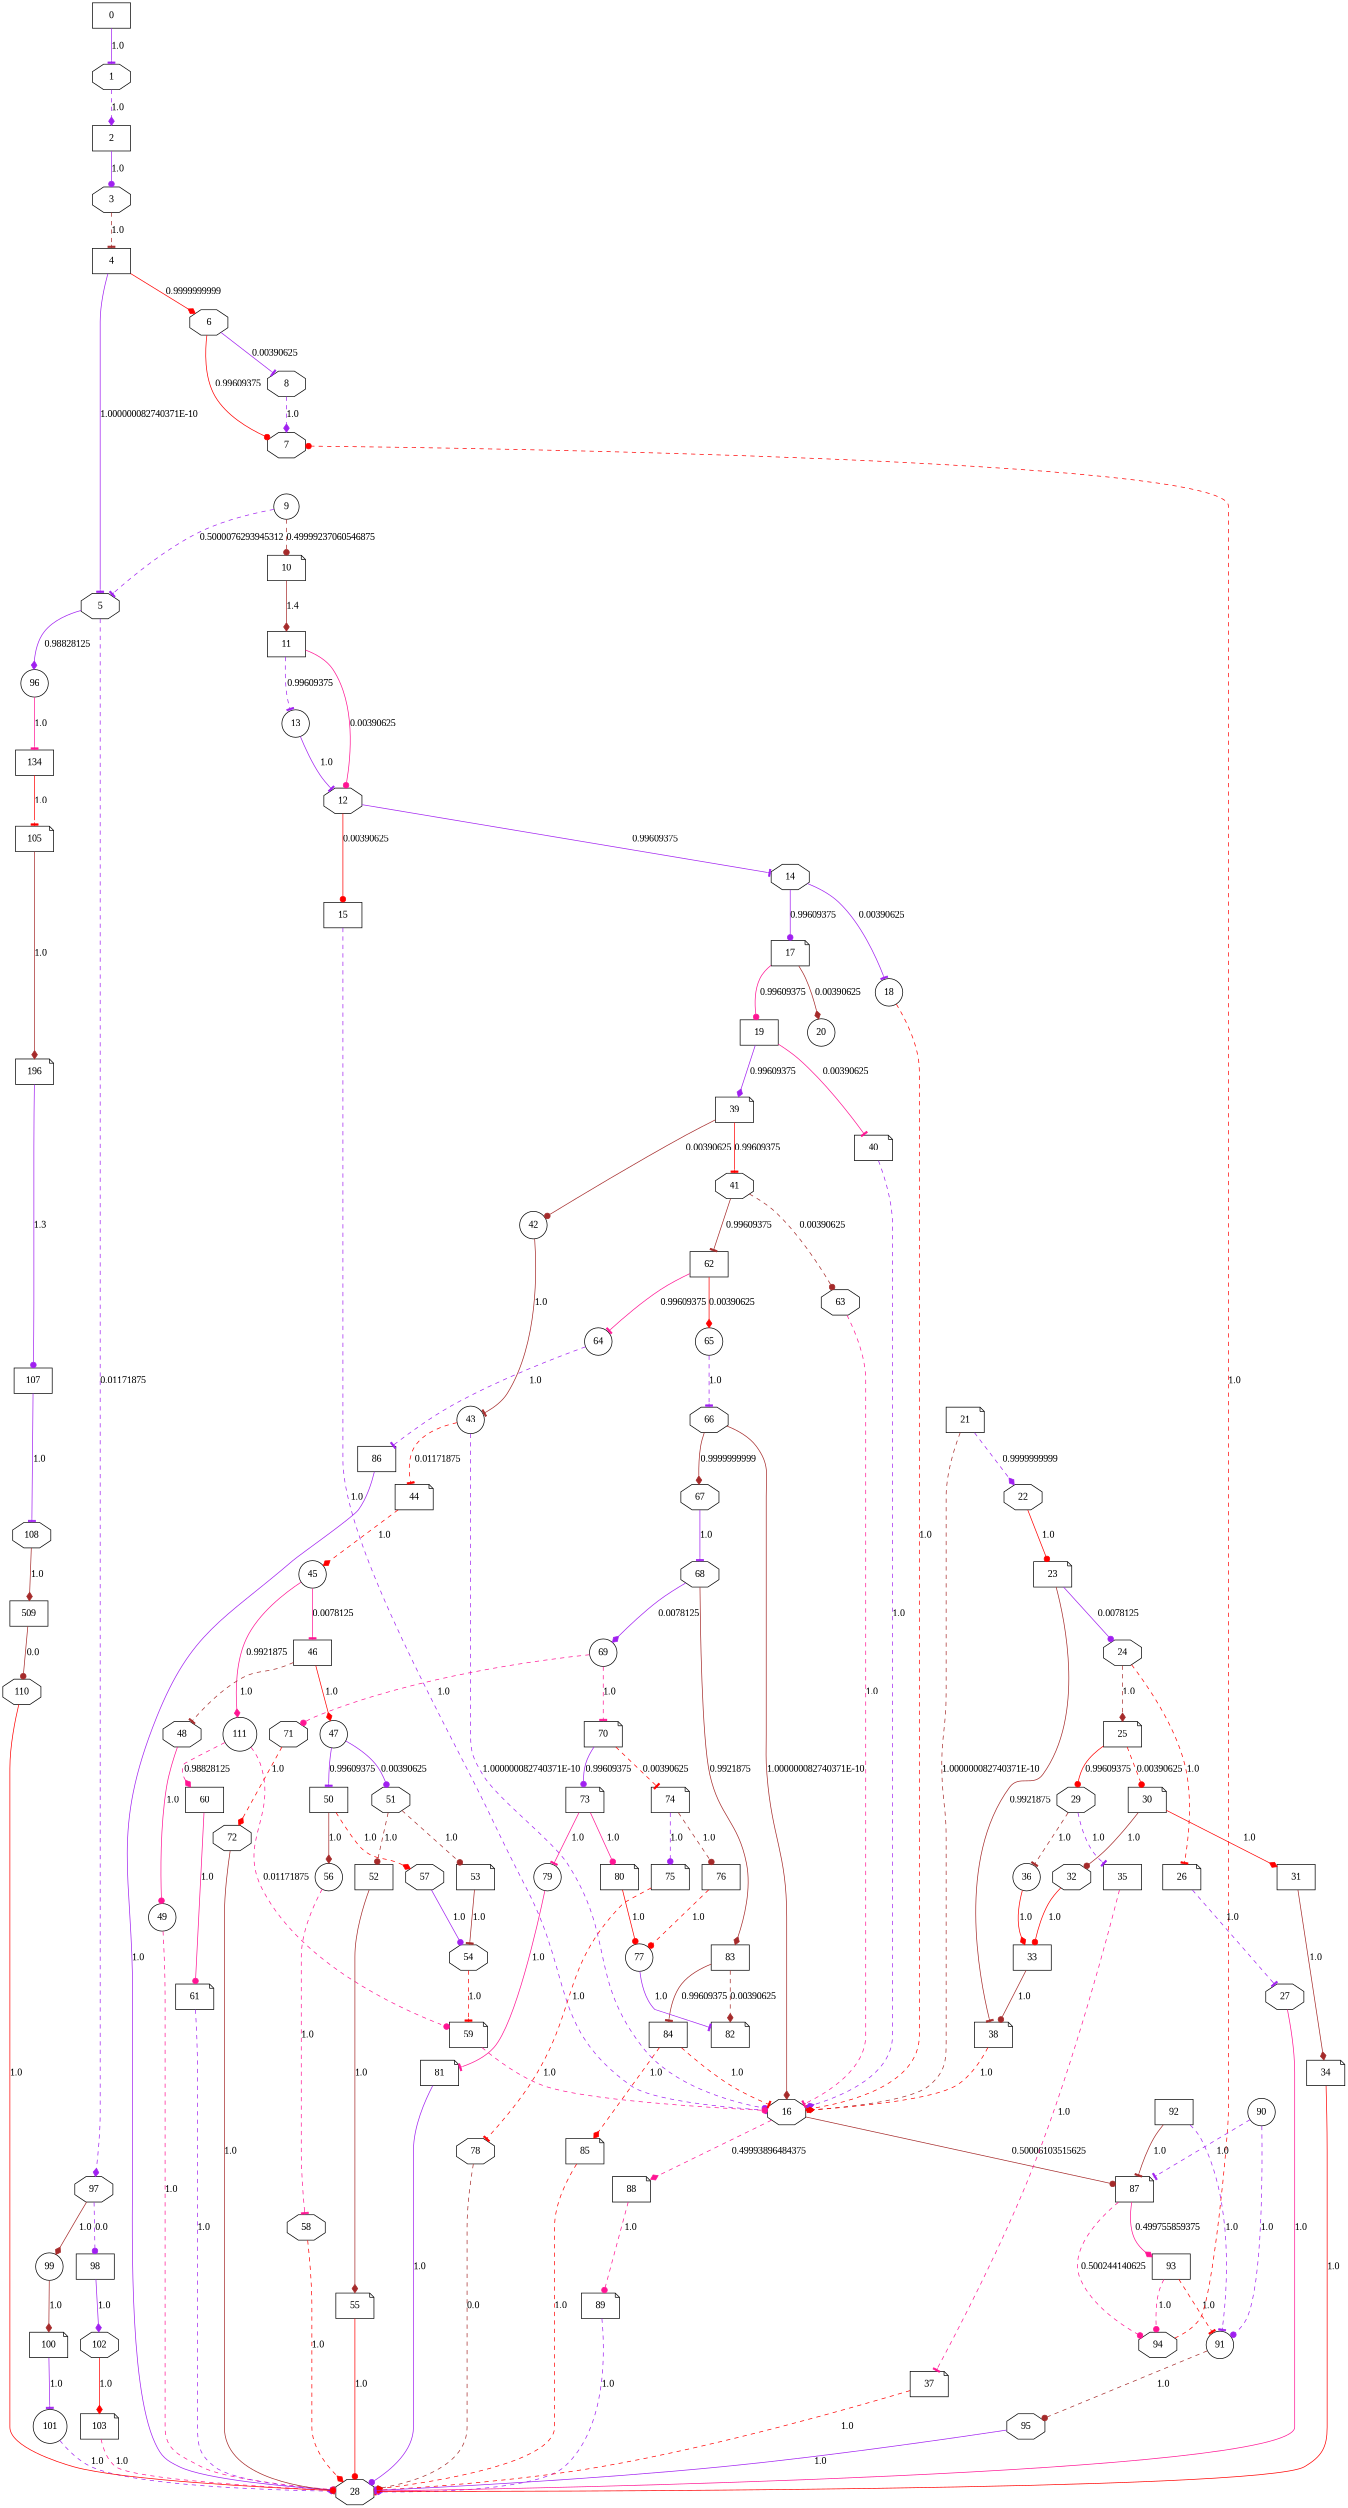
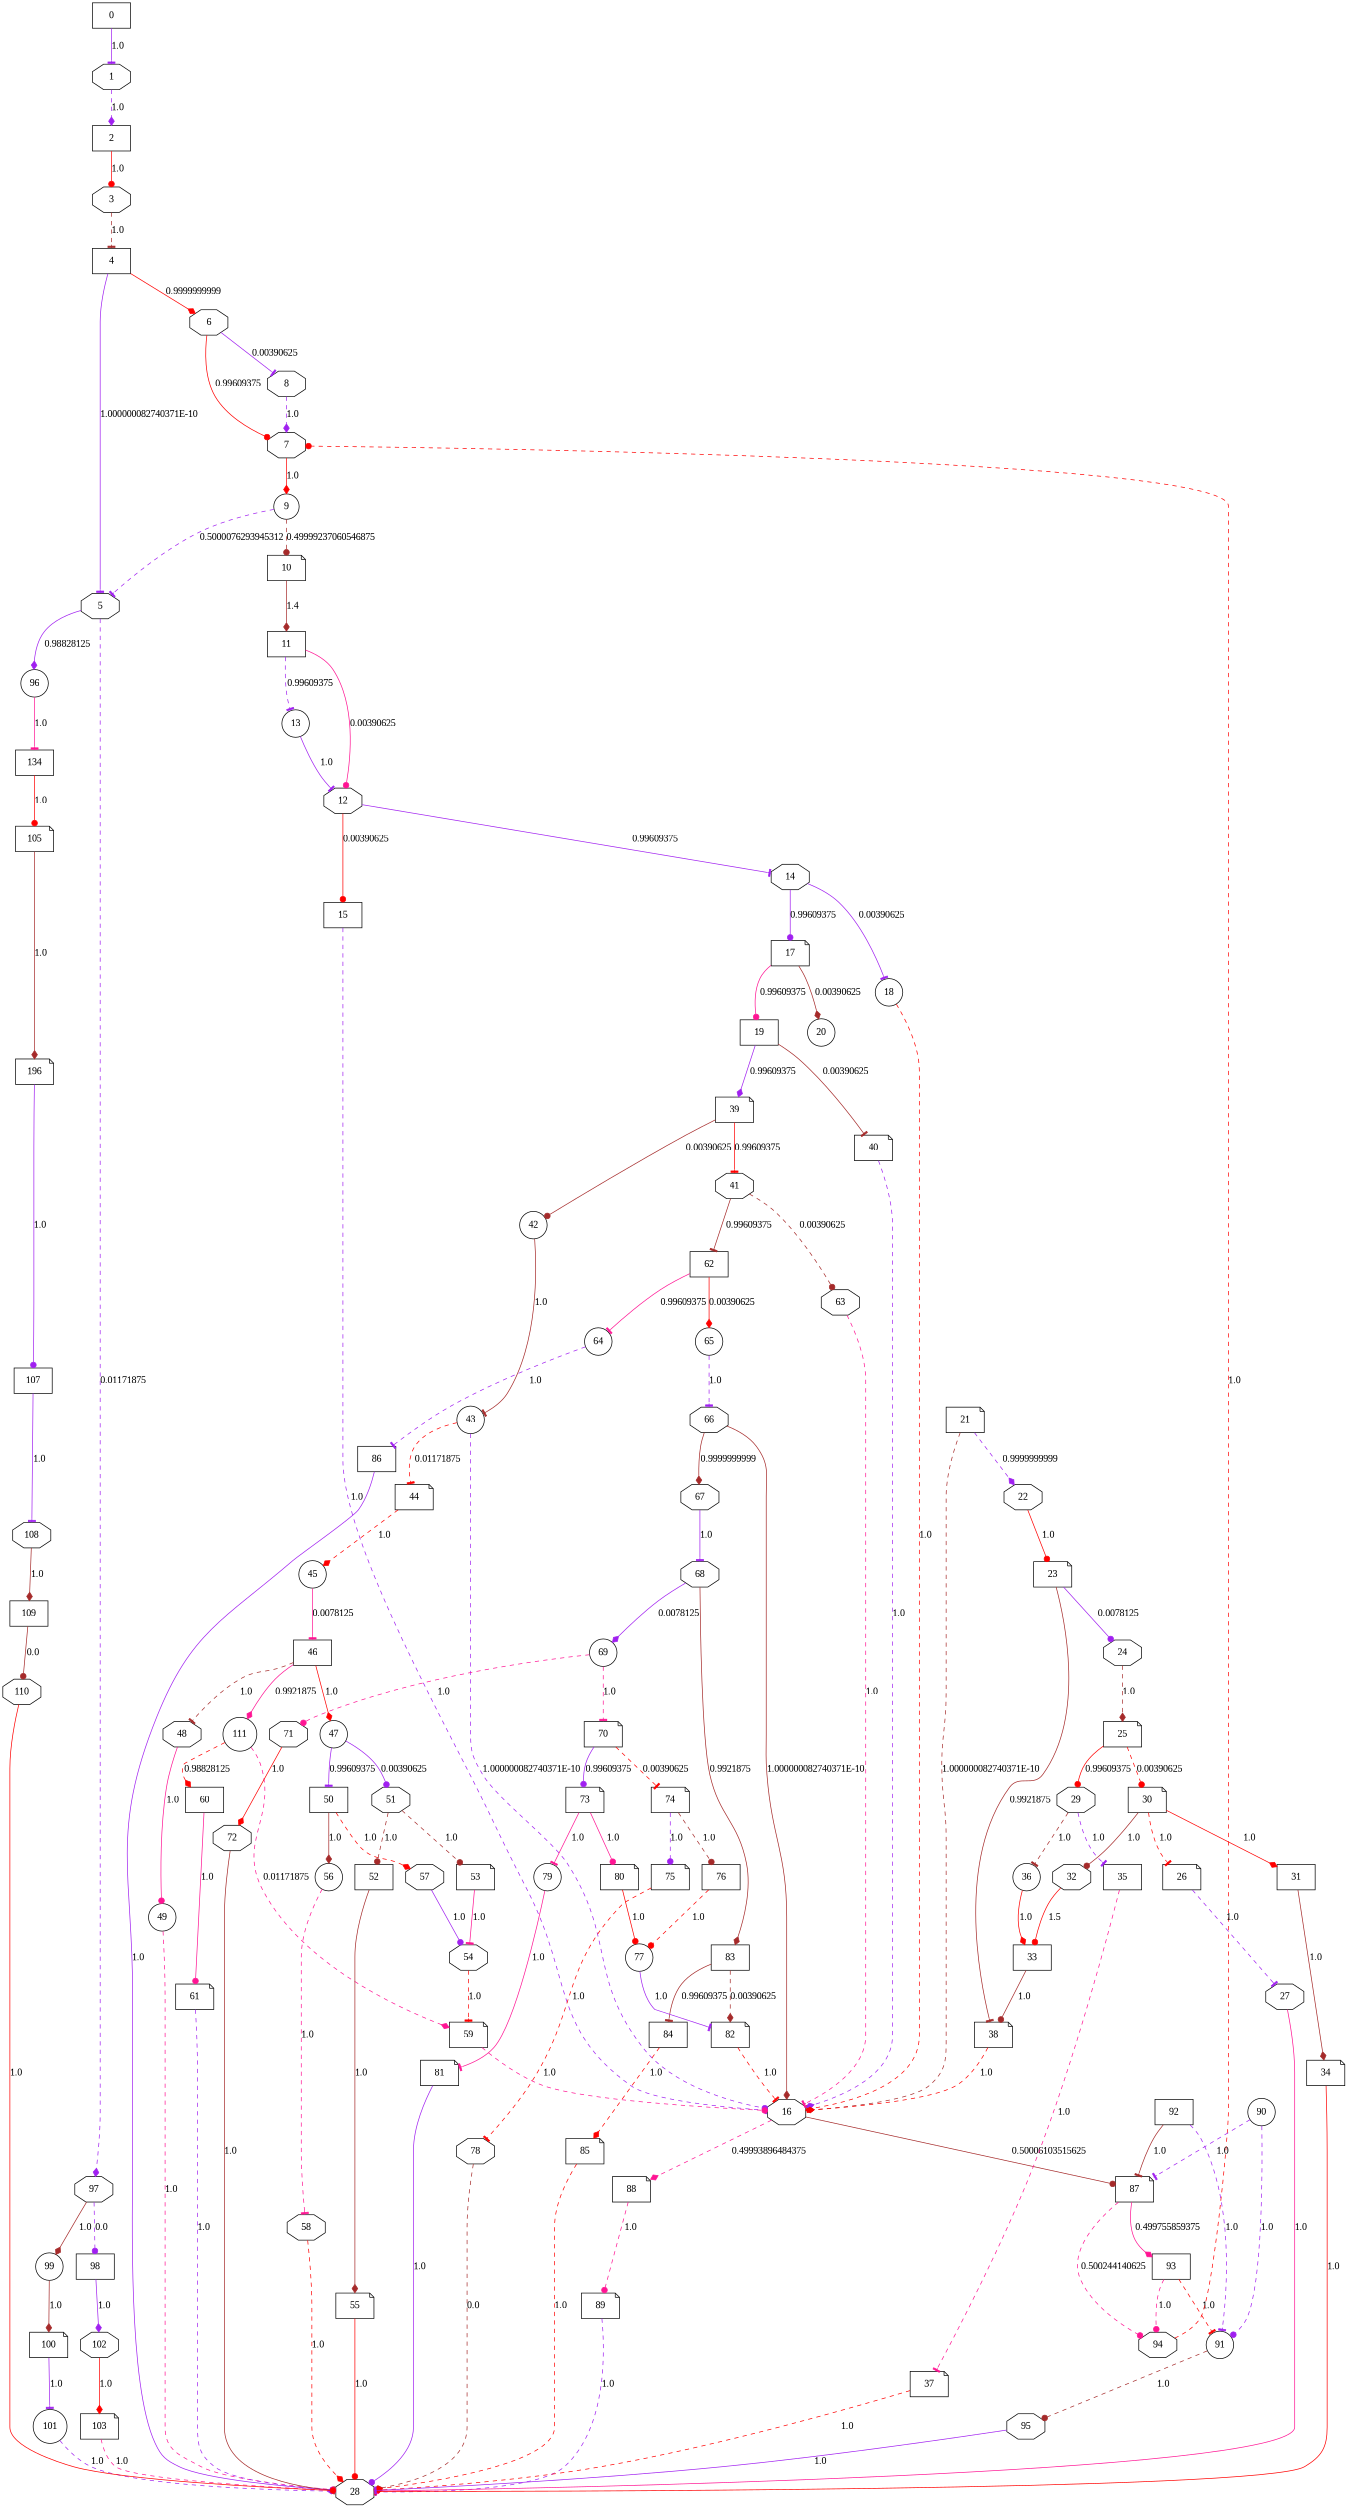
(111, 166) -> (111, 166)
none -> (286, 472)
(35, 798) -> (35, 798)
(824, 1085) -> (824, 1085)
(40, 1225) -> (40, 1225)
(29, 1614) -> (29, 1614)
(248, 1635) -> (270, 1685)
(1182, 1756) -> (1154, 1838)
(197, 1757) -> (197, 1757)
(260, 1788) -> (260, 1788)
(472, 1915) -> (472, 1915)
(1055, 1917) -> (1055, 1917)
(285, 1923) -> (285, 1923)
(722, 2080) -> (755, 2073)
(567, 2464) -> (567, 2464)
